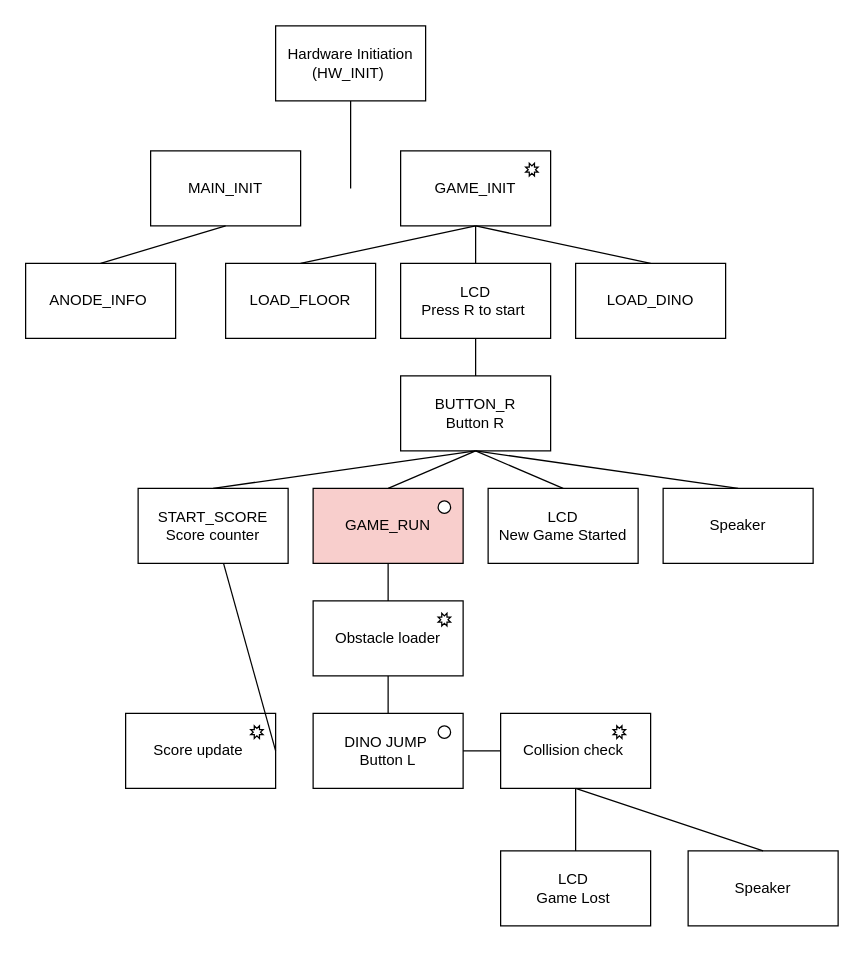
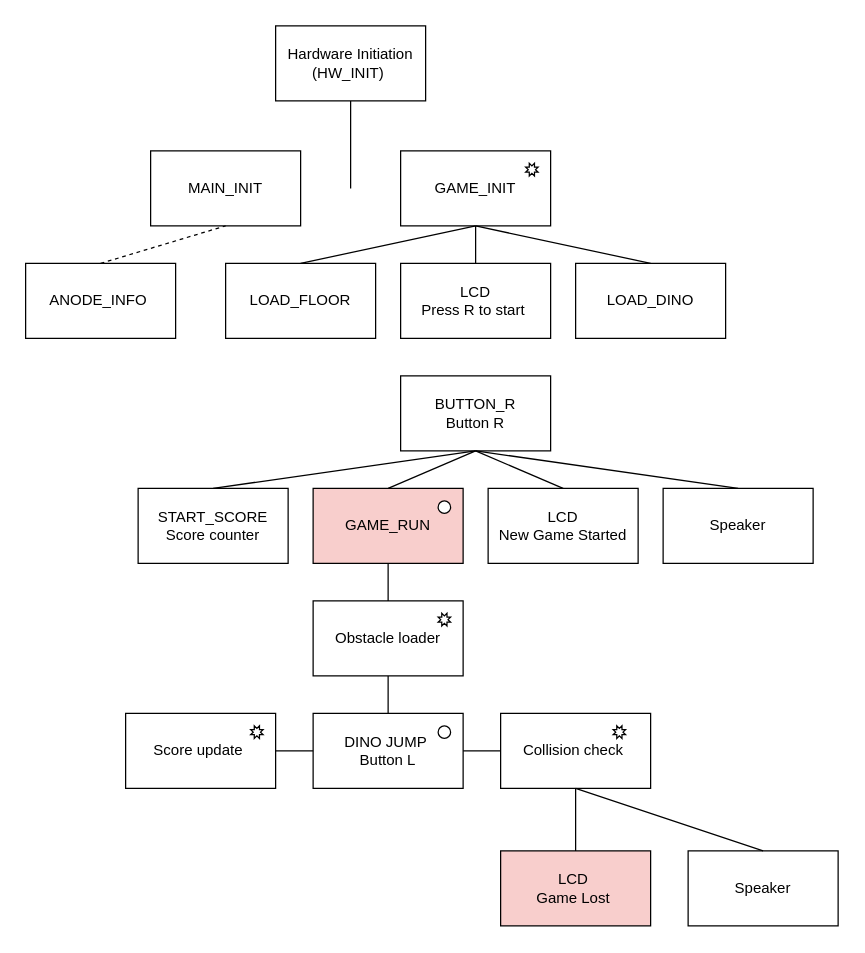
(162, 245) -> (162, 245)
(476, 357) -> none
(250, 657) -> (294, 751)
(576, 888) -> (576, 888)
